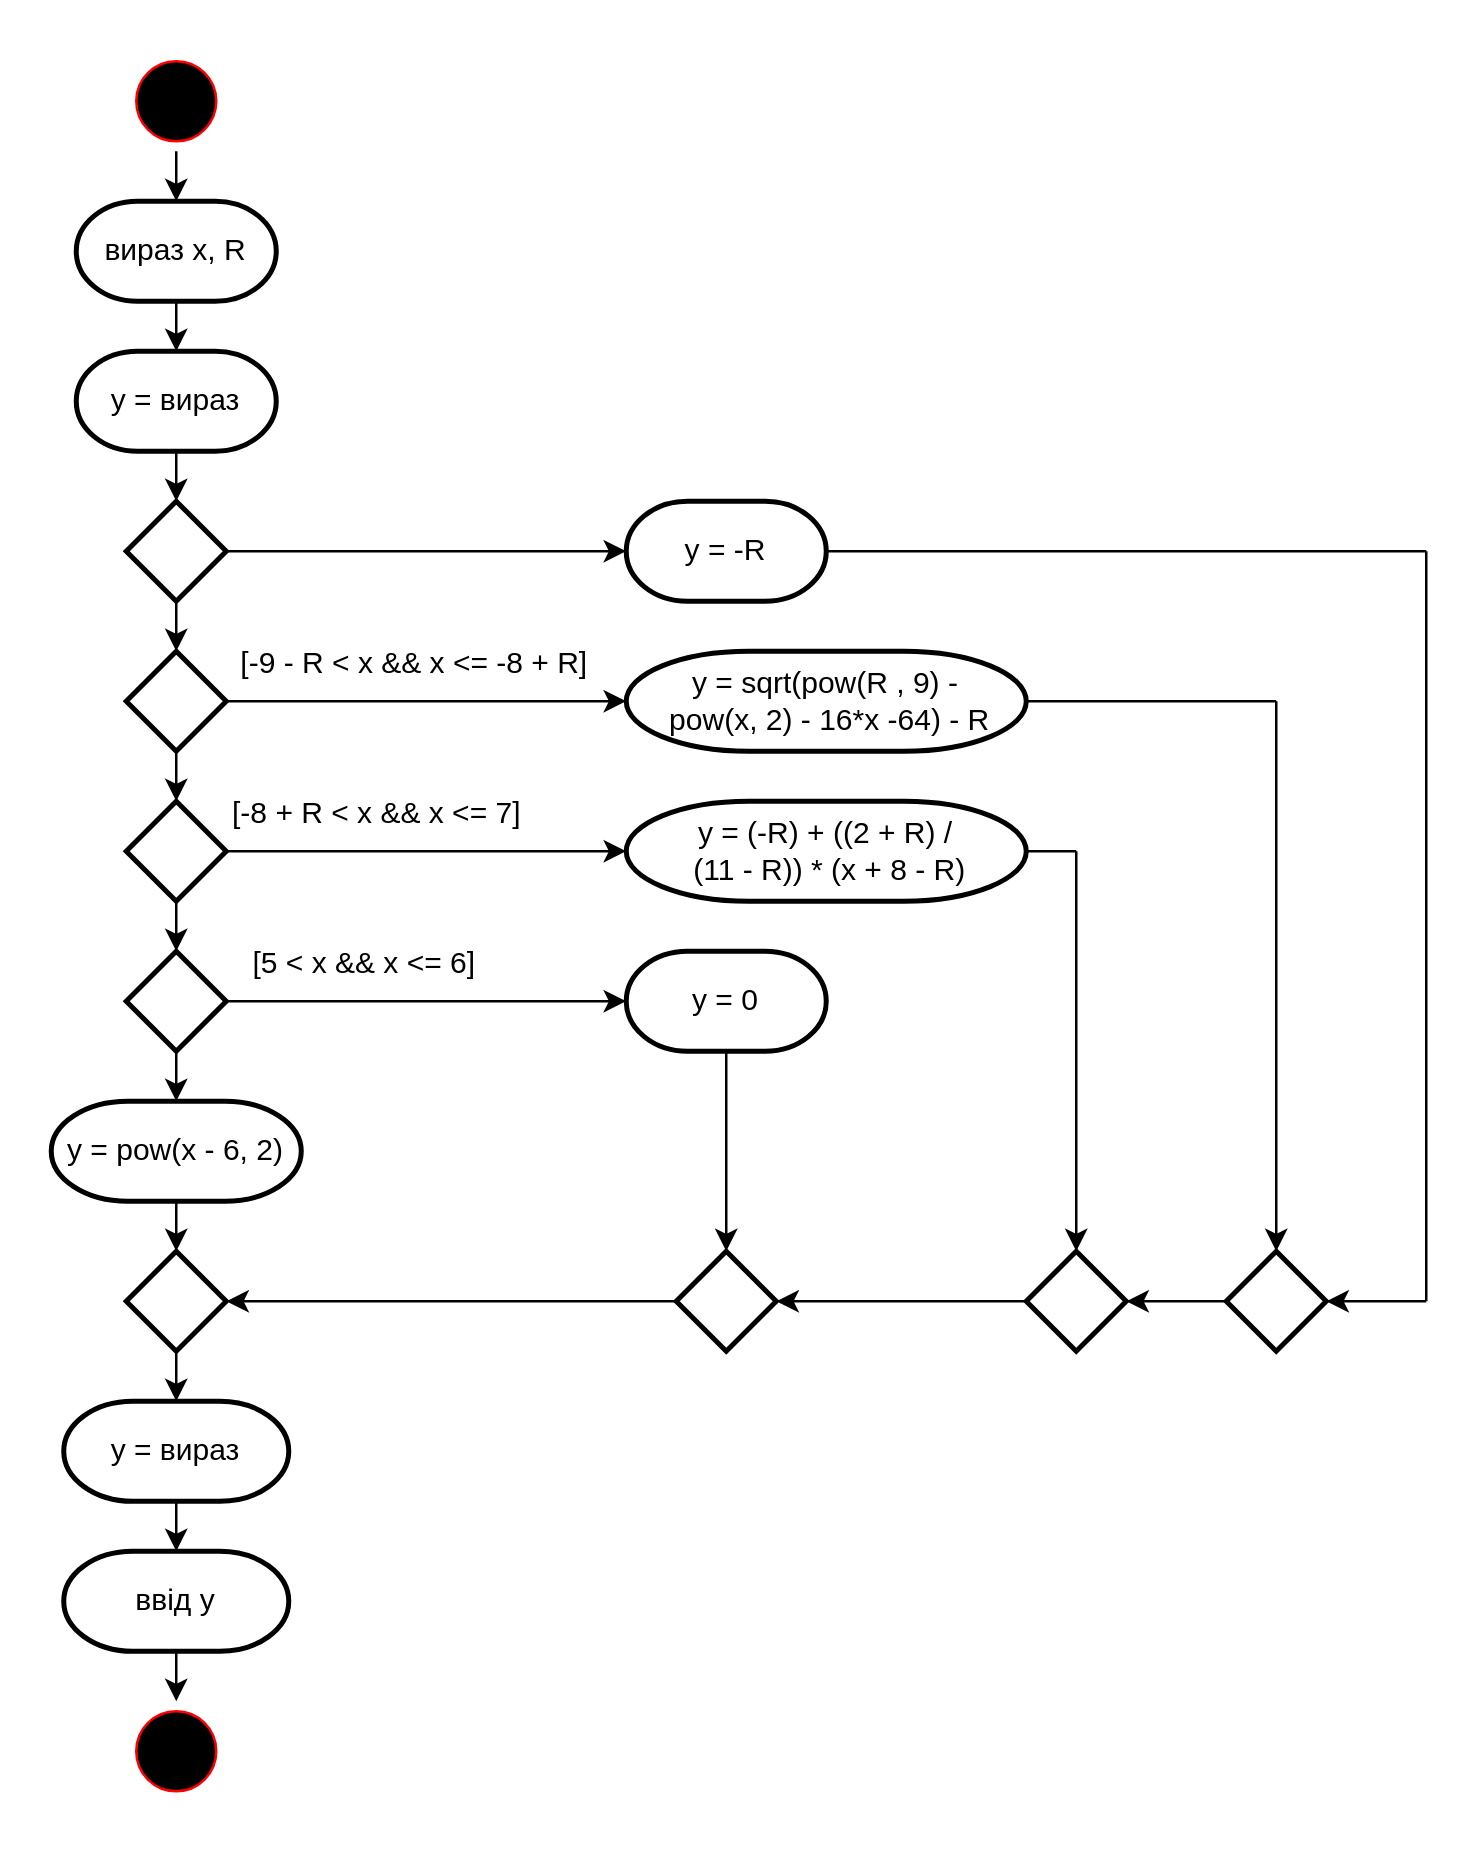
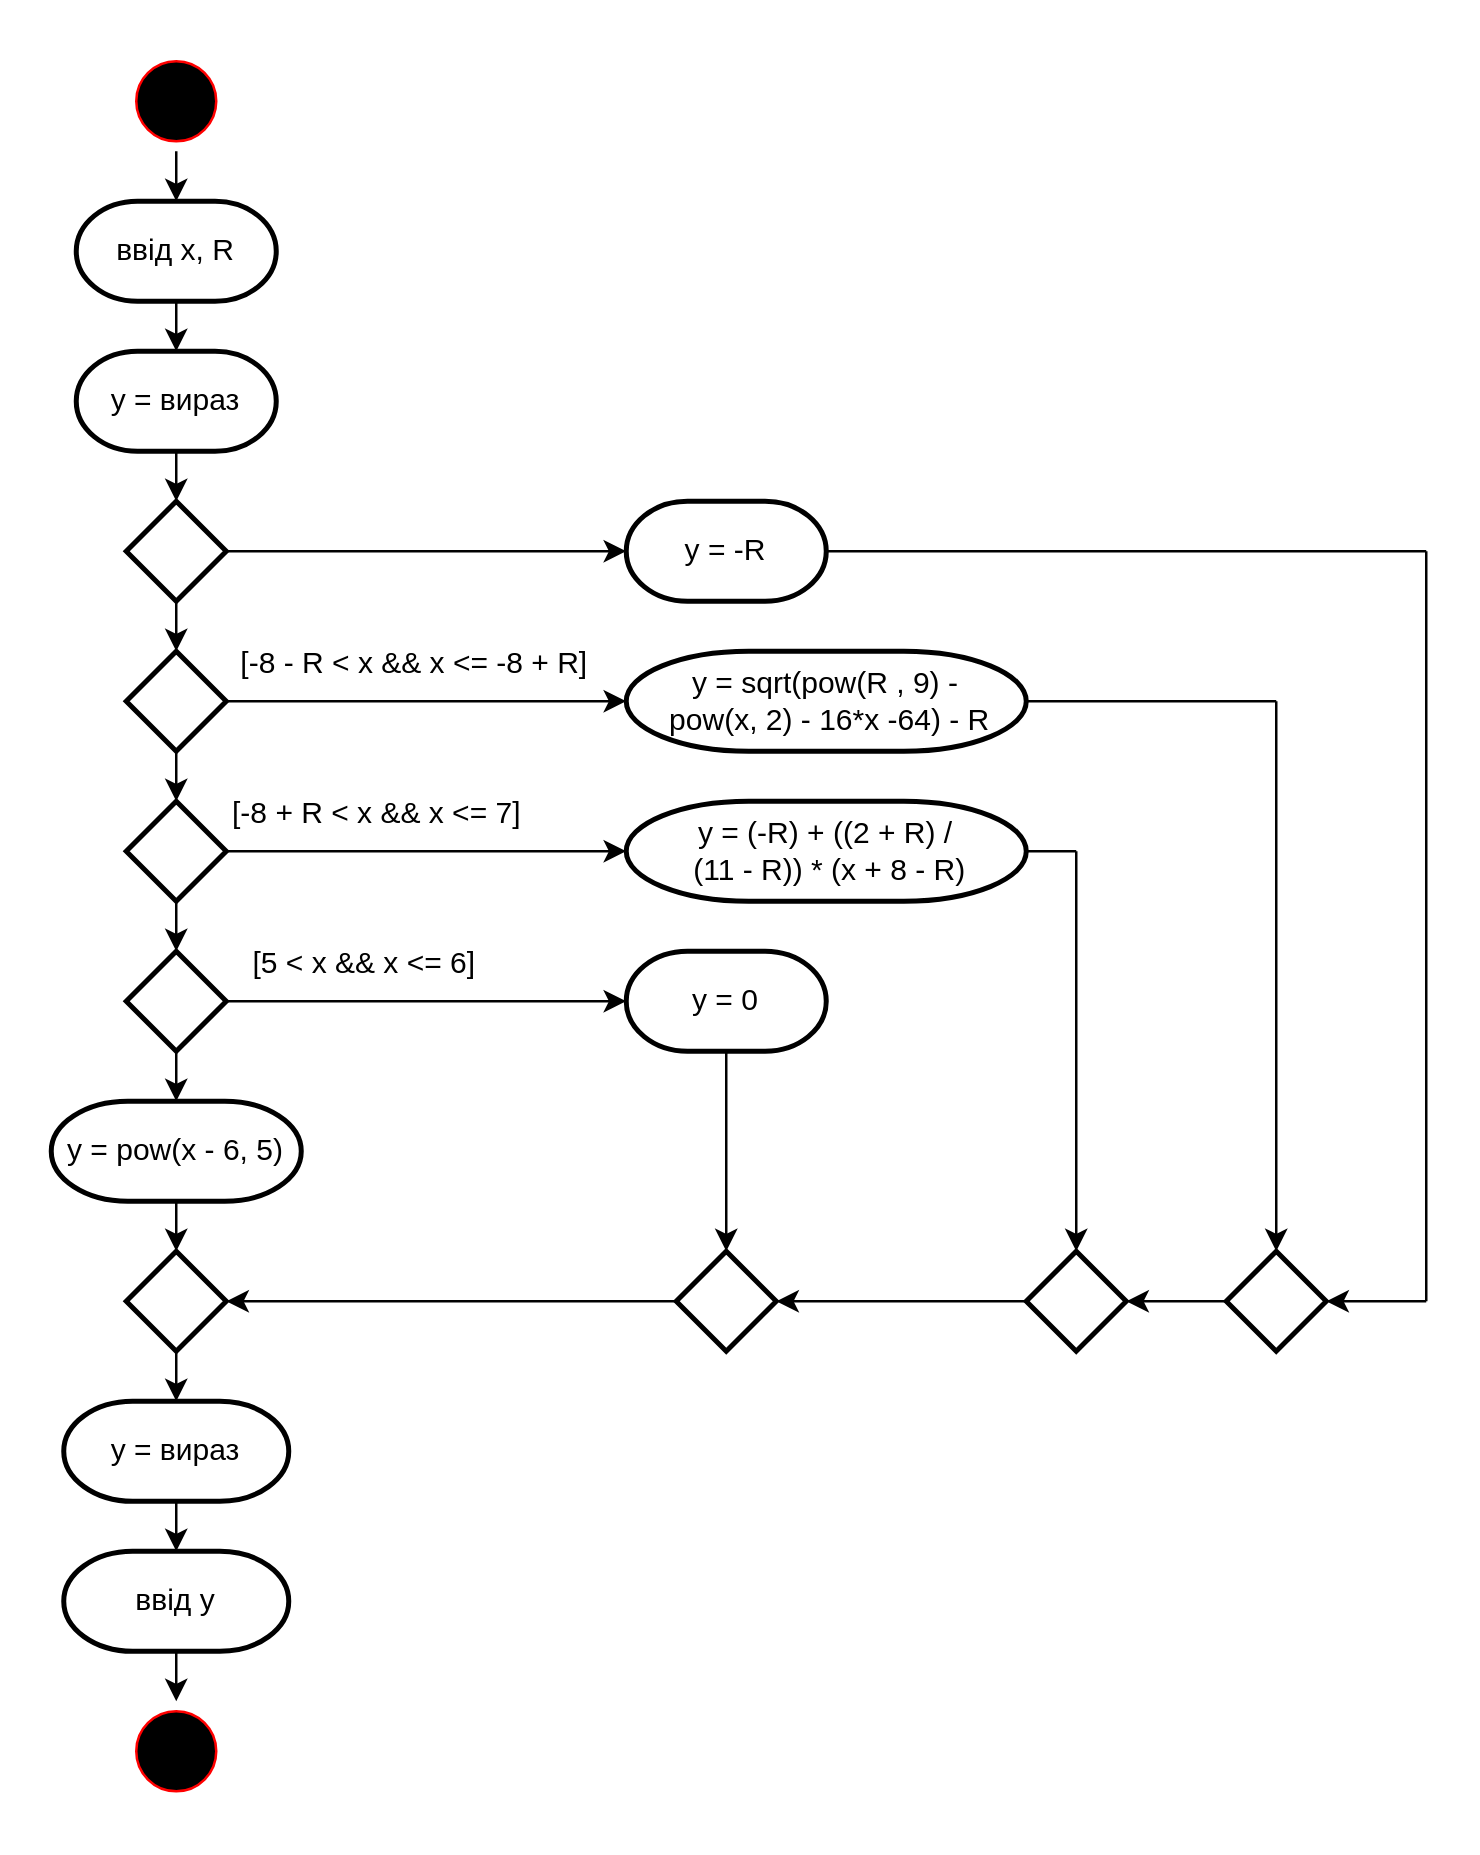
(176, 251) -> (176, 251)
(415, 664) -> (415, 664)
(176, 1151) -> (176, 1151)
